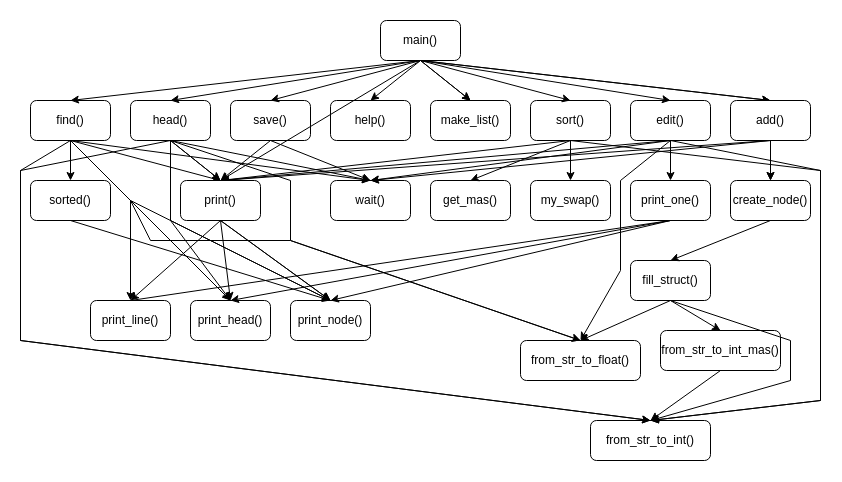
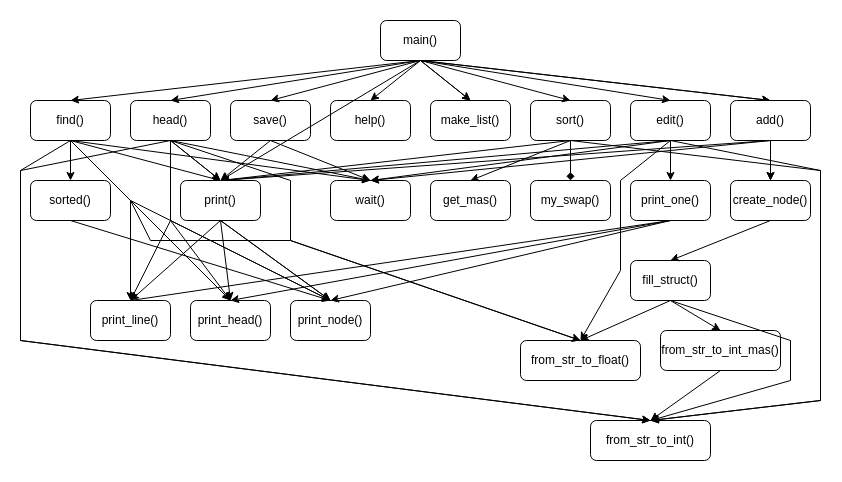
(571, 172) -> (571, 172)
none -> (151, 259)
